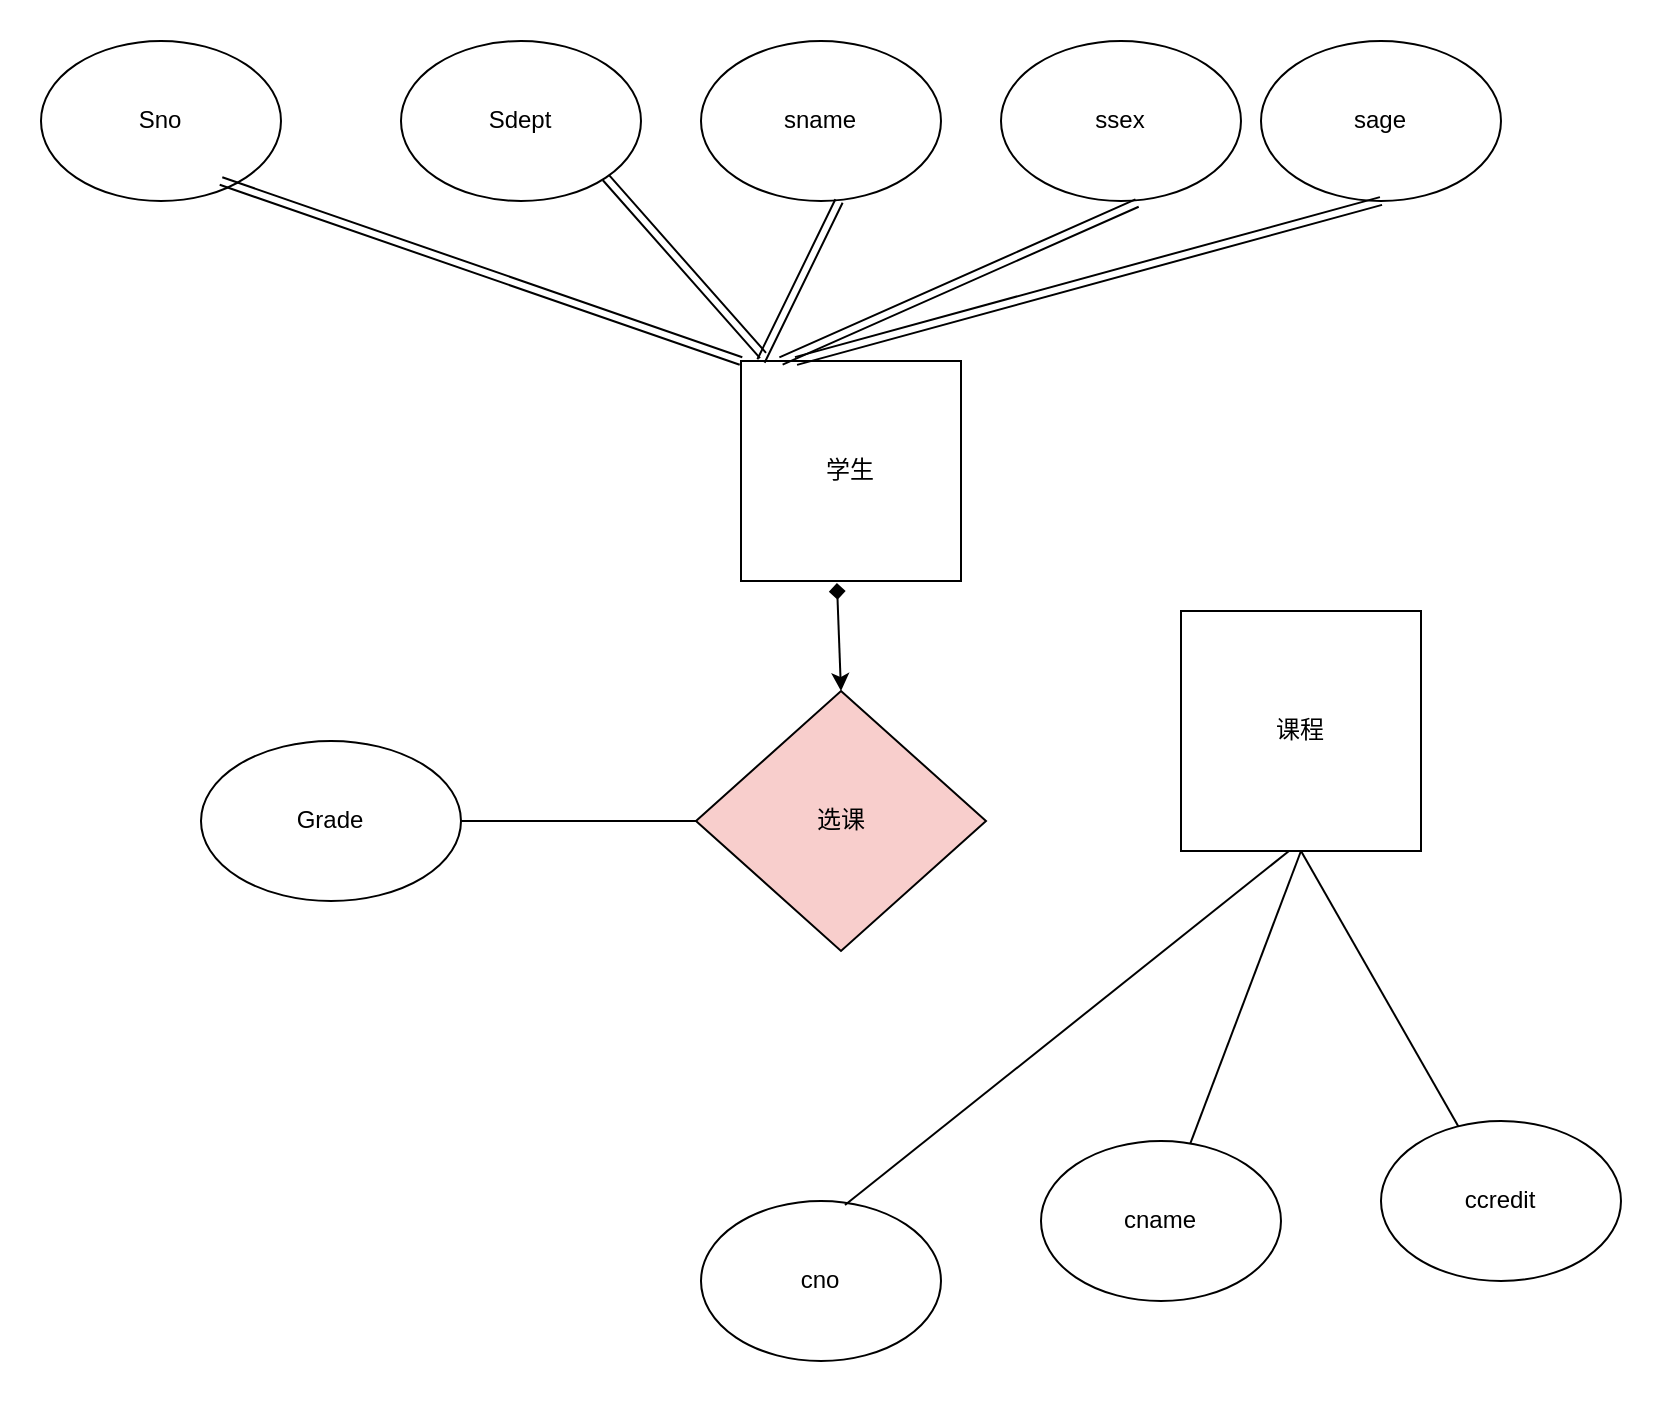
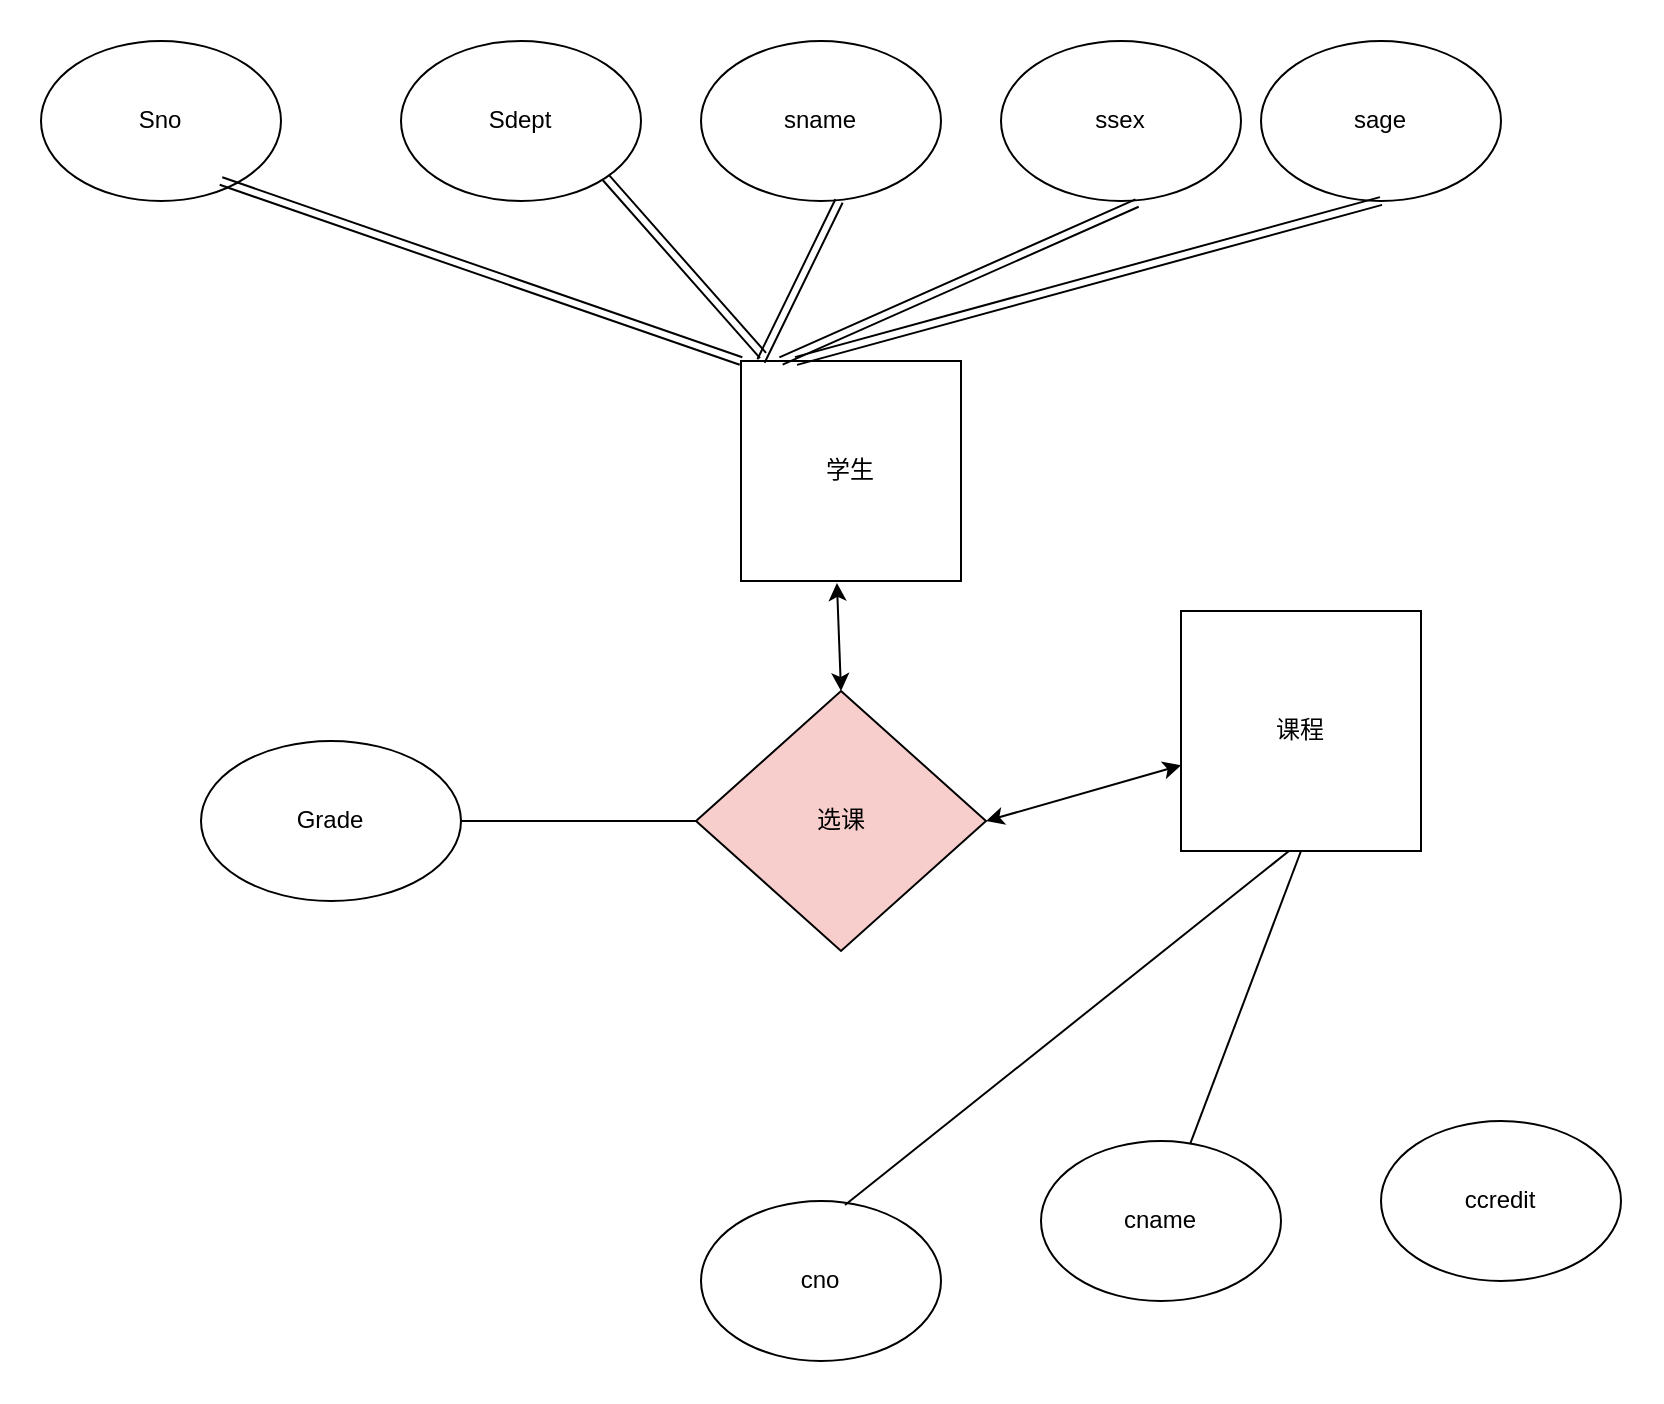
(838, 599) -> (838, 599)
none -> (1083, 793)
(1380, 989) -> none
